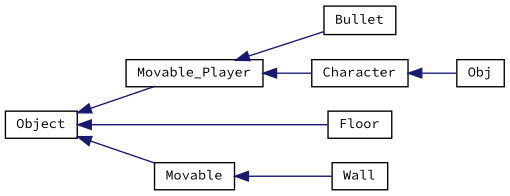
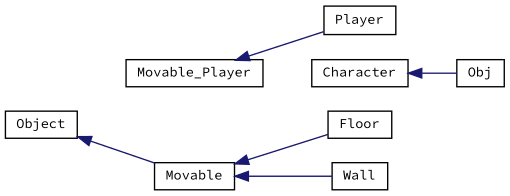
(360, 20) -> (360, 20)
(294, 73) -> none
(123, 97) -> none
(209, 125) -> (288, 147)
